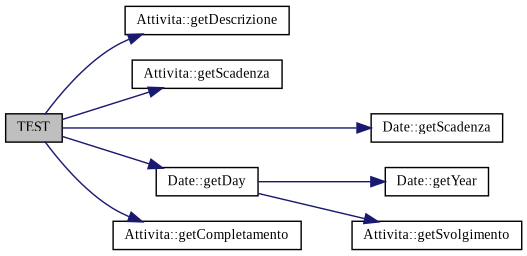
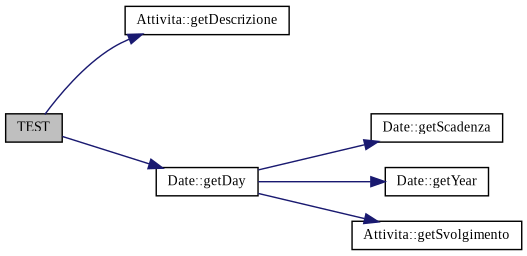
(207, 74) -> none
(209, 128) -> (312, 157)
(207, 235) -> none
